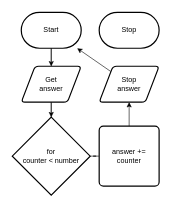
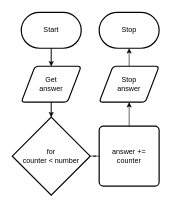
(96, 61) -> (129, 53)
